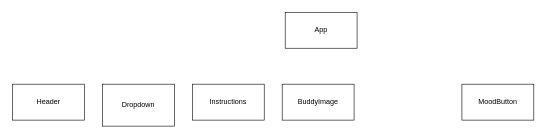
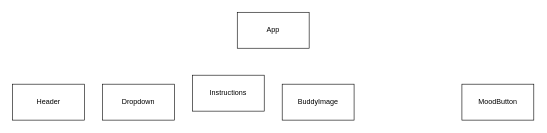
(321, 30) -> (273, 30)
(228, 102) -> (228, 93)
(138, 105) -> (138, 102)
